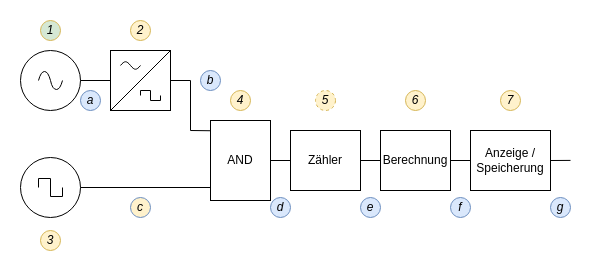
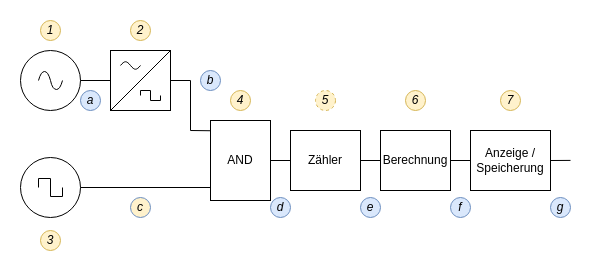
(51, 31) -> (51, 31)
